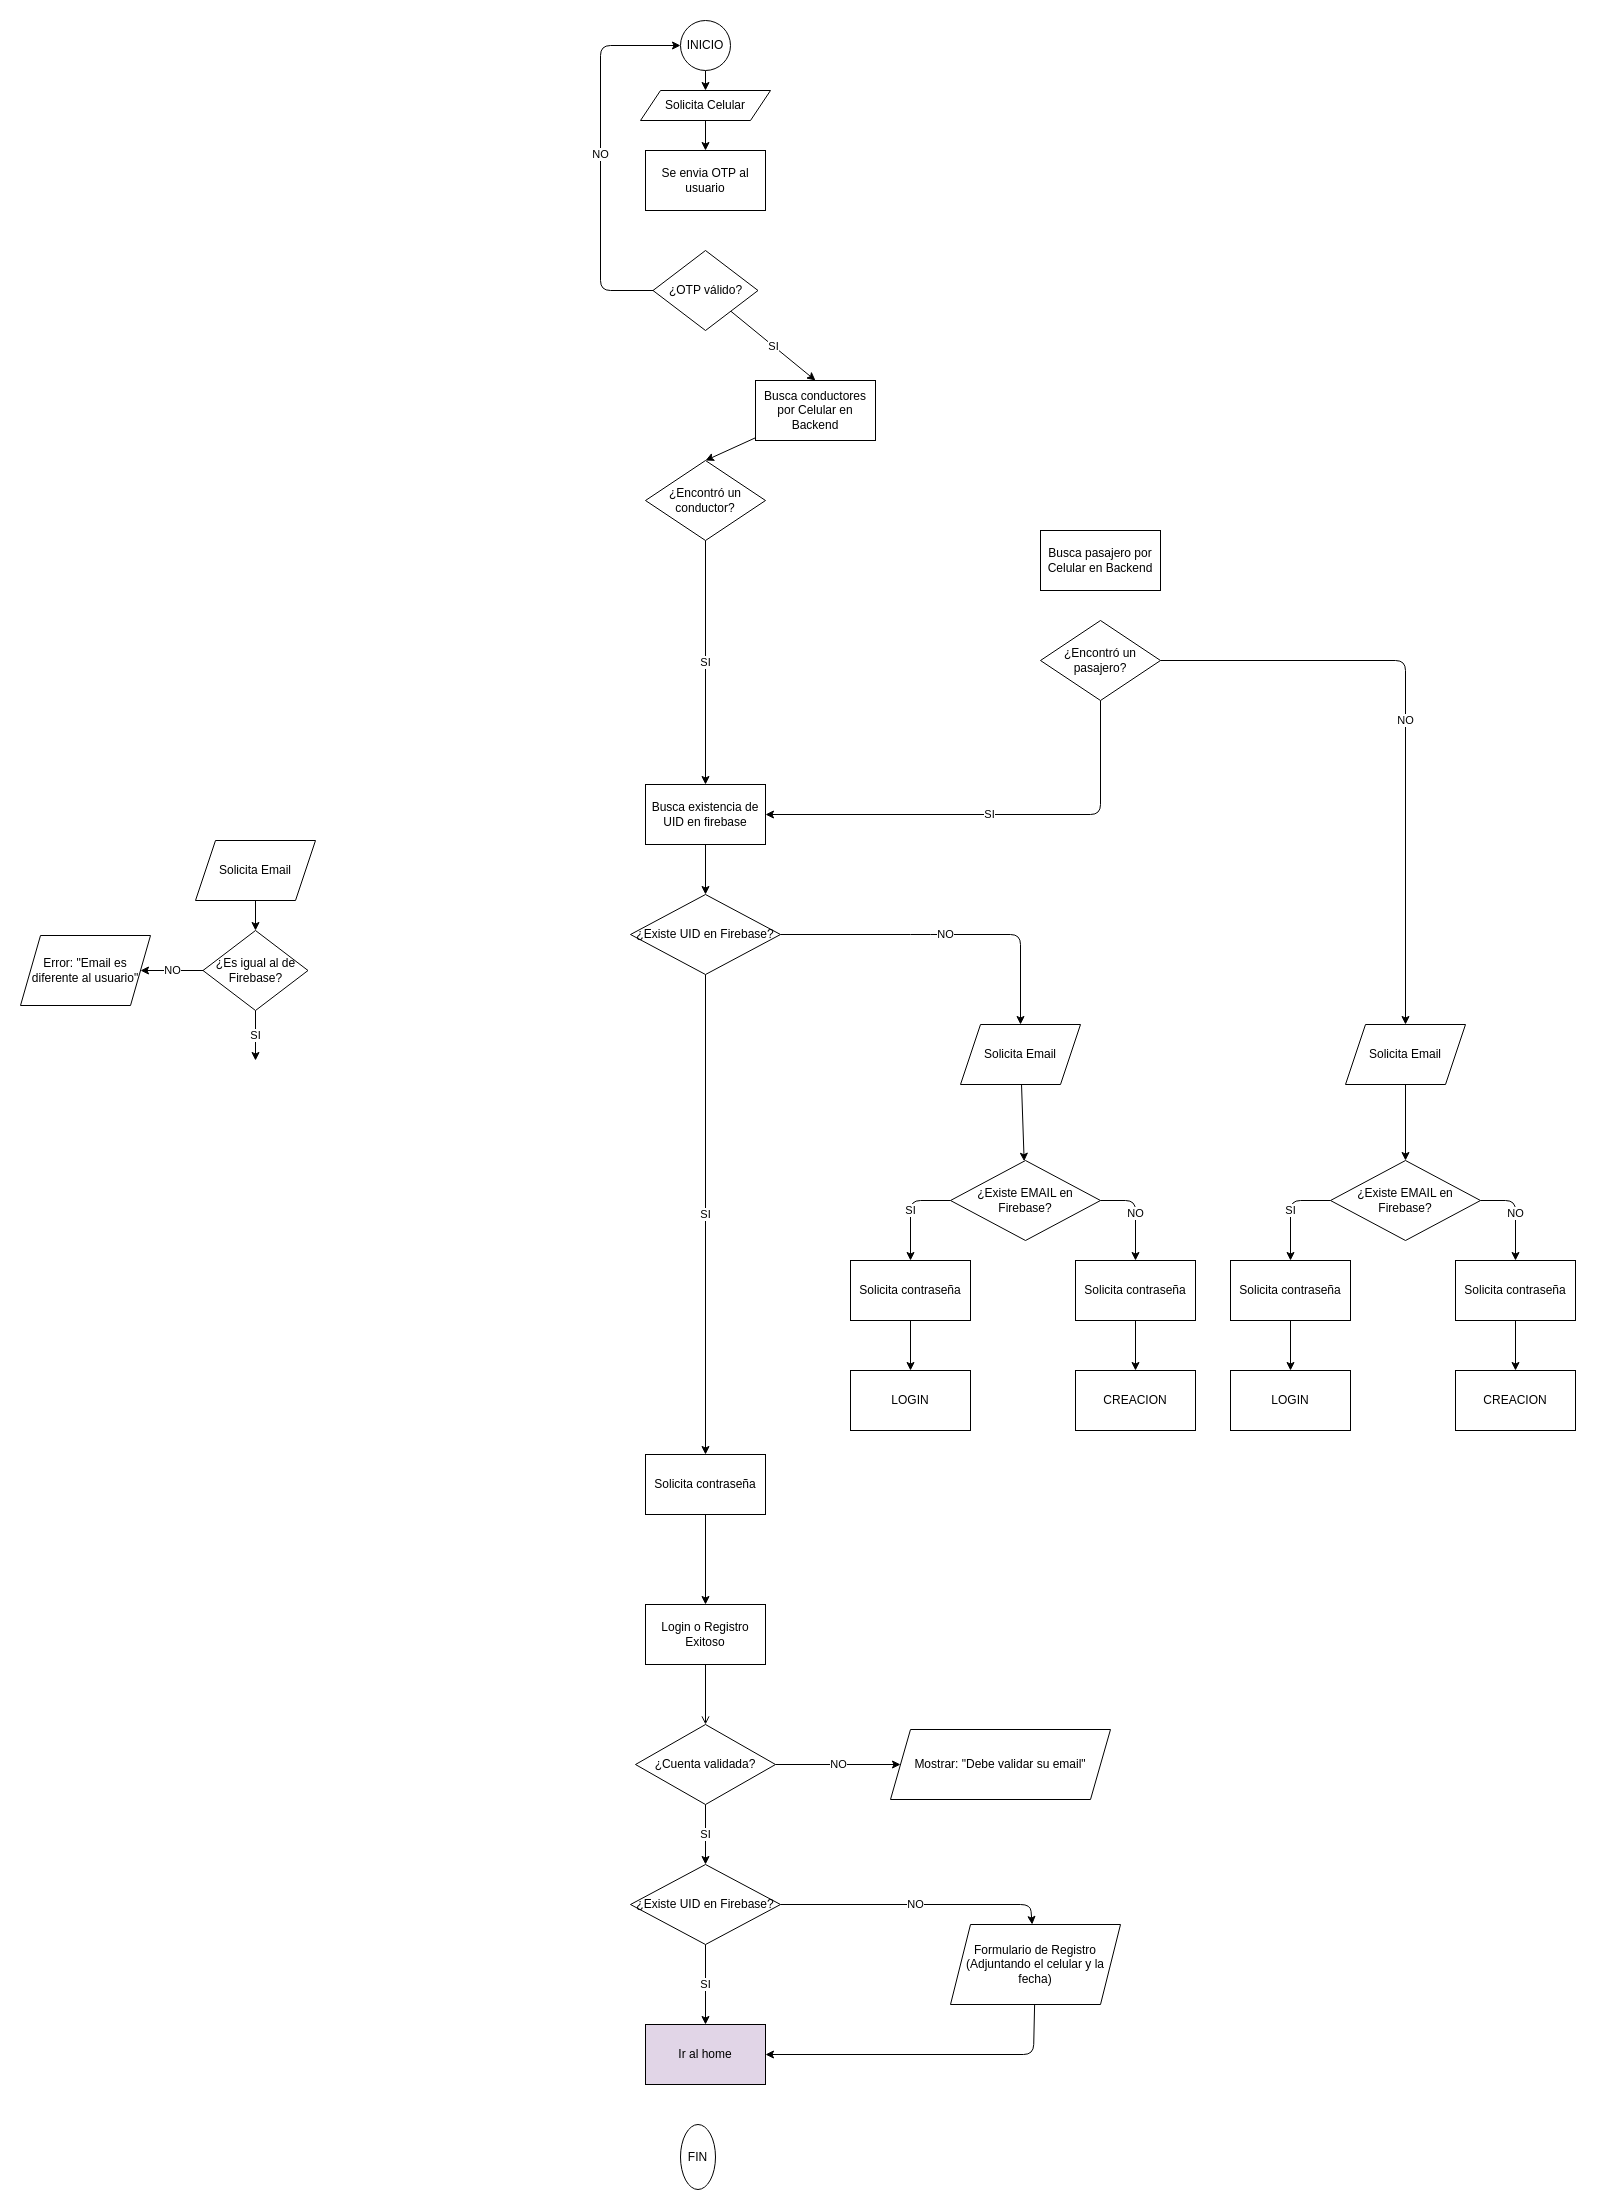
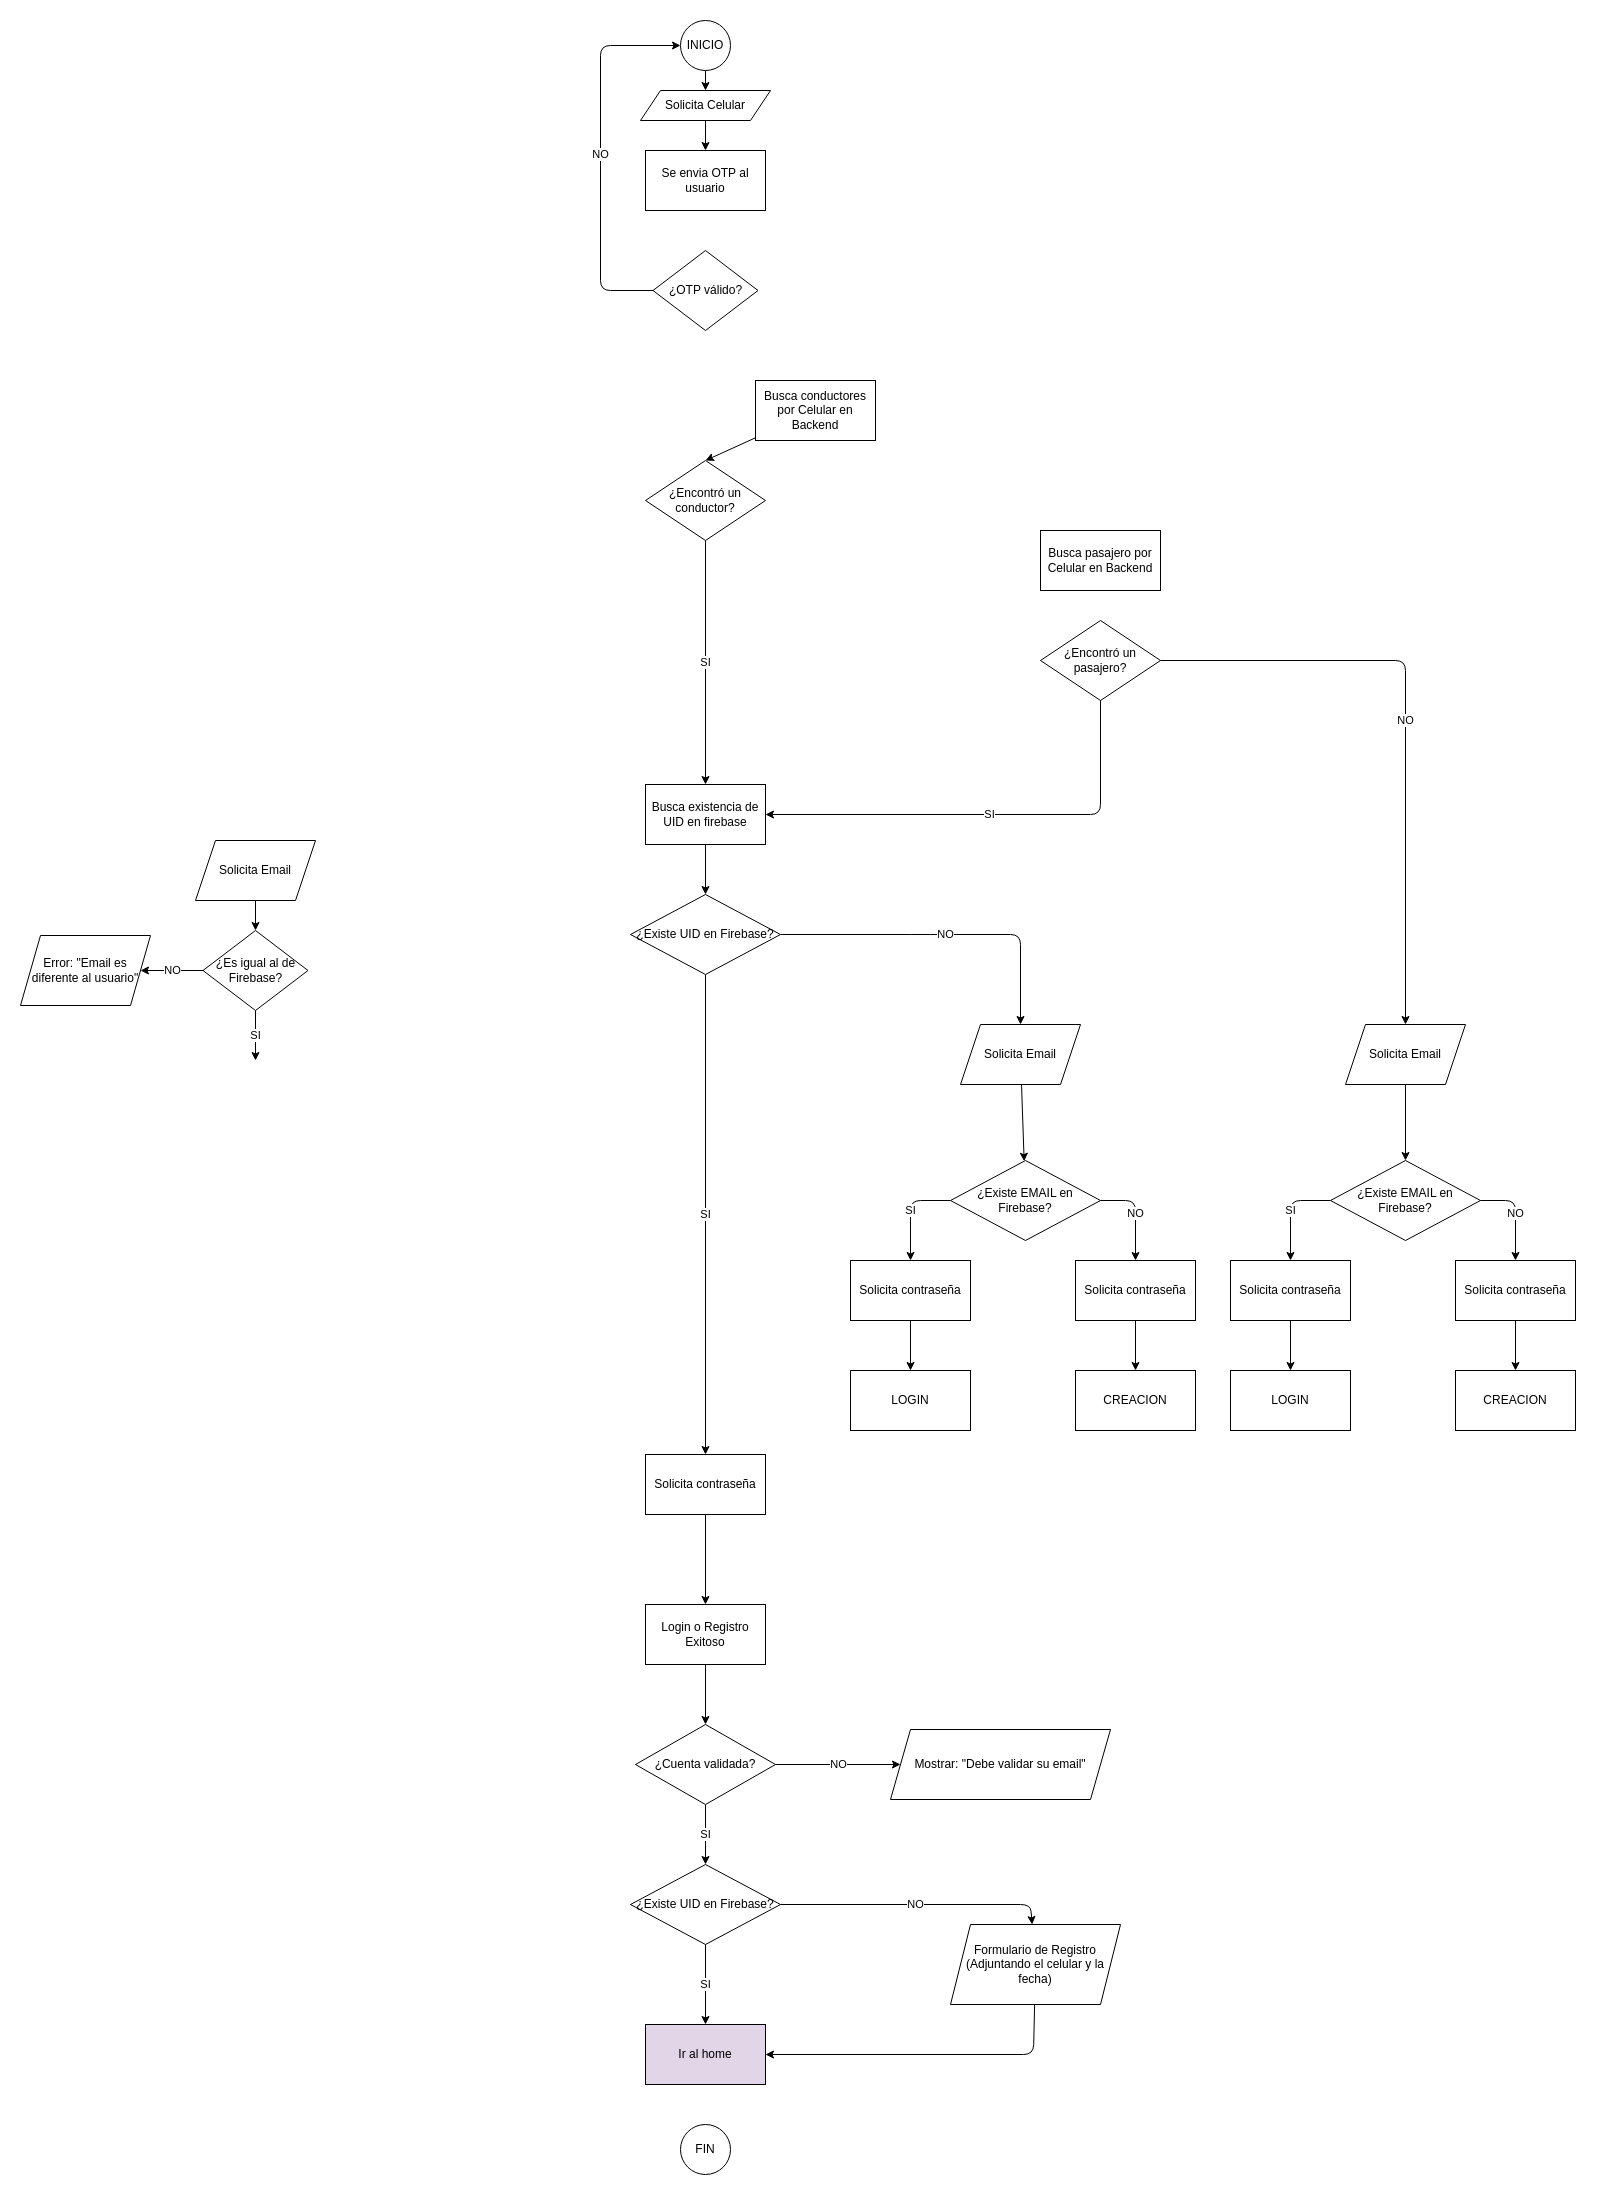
(770, 344) -> none
(706, 1717) -> (706, 1716)
(698, 2157) -> (706, 2150)
